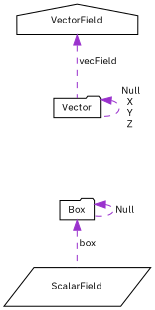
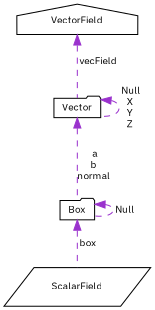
none -> (77, 164)
